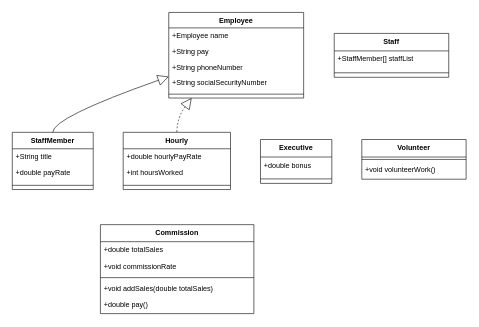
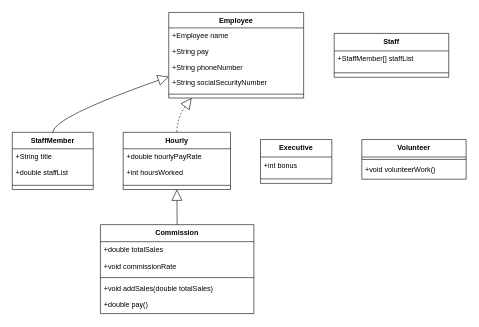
(288, 165) -> (282, 165)
(44, 173) -> (47, 173)
none -> (177, 212)
